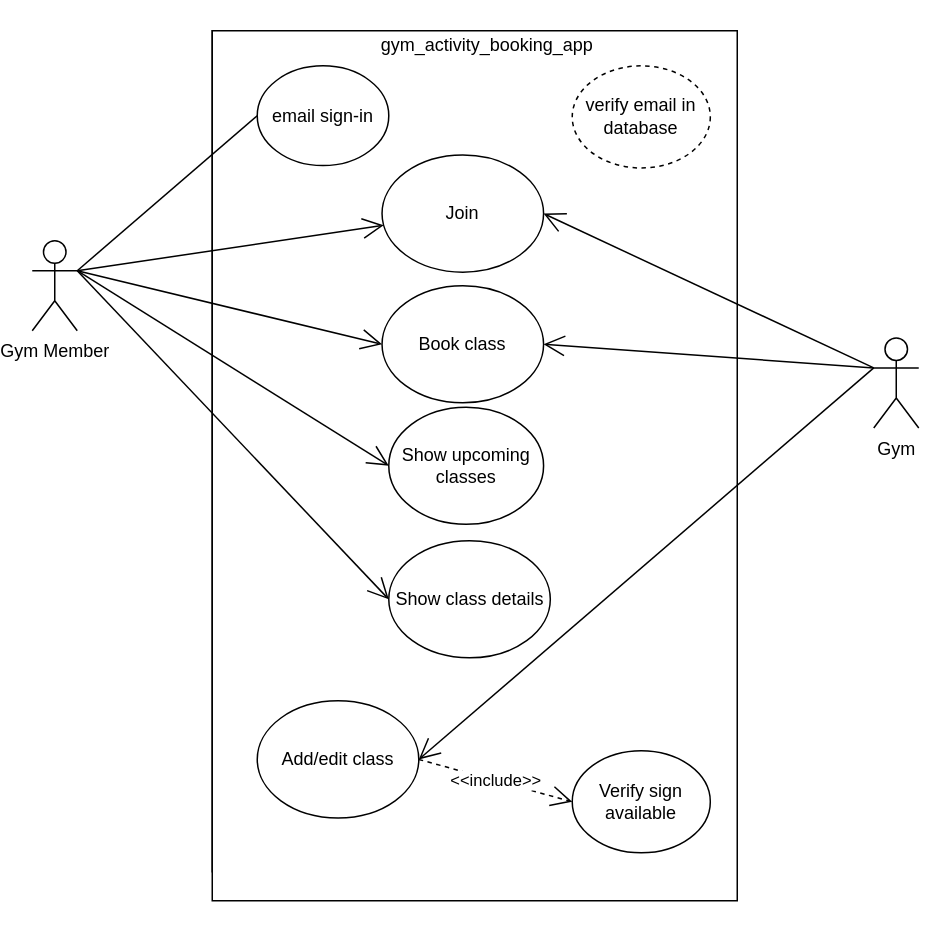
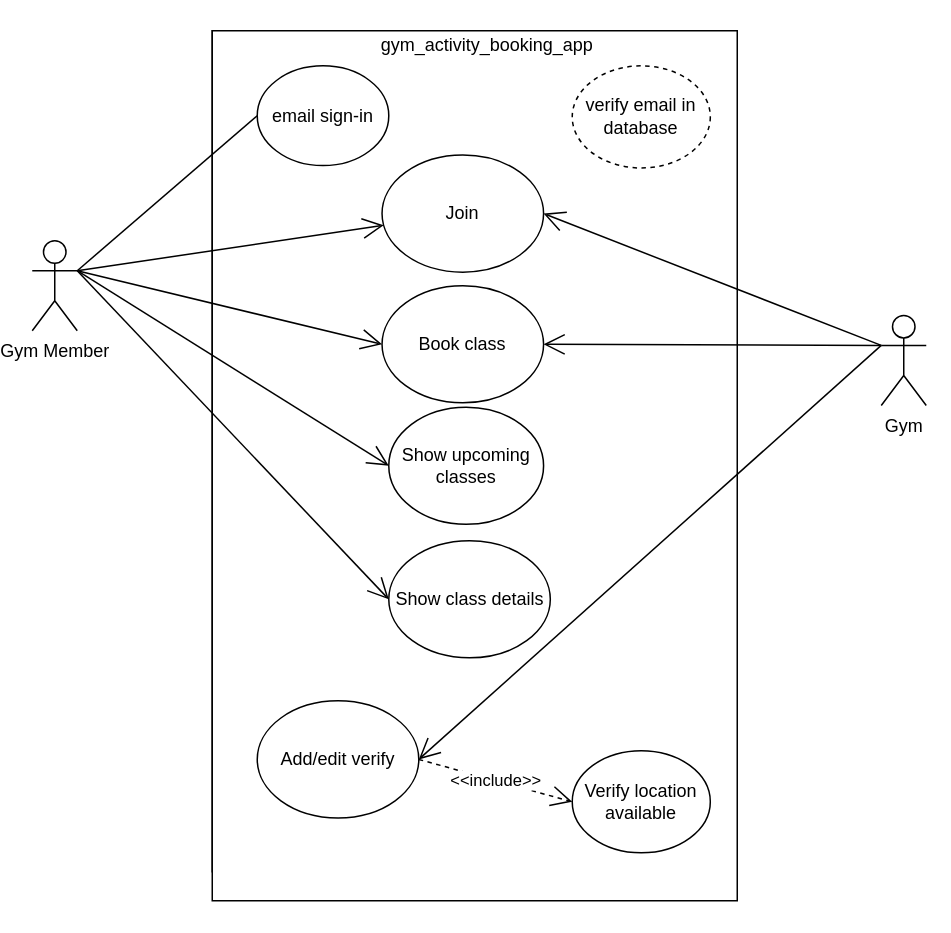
(896, 383) -> (904, 360)
(338, 760) -> (338, 760)
(641, 802) -> (641, 802)
